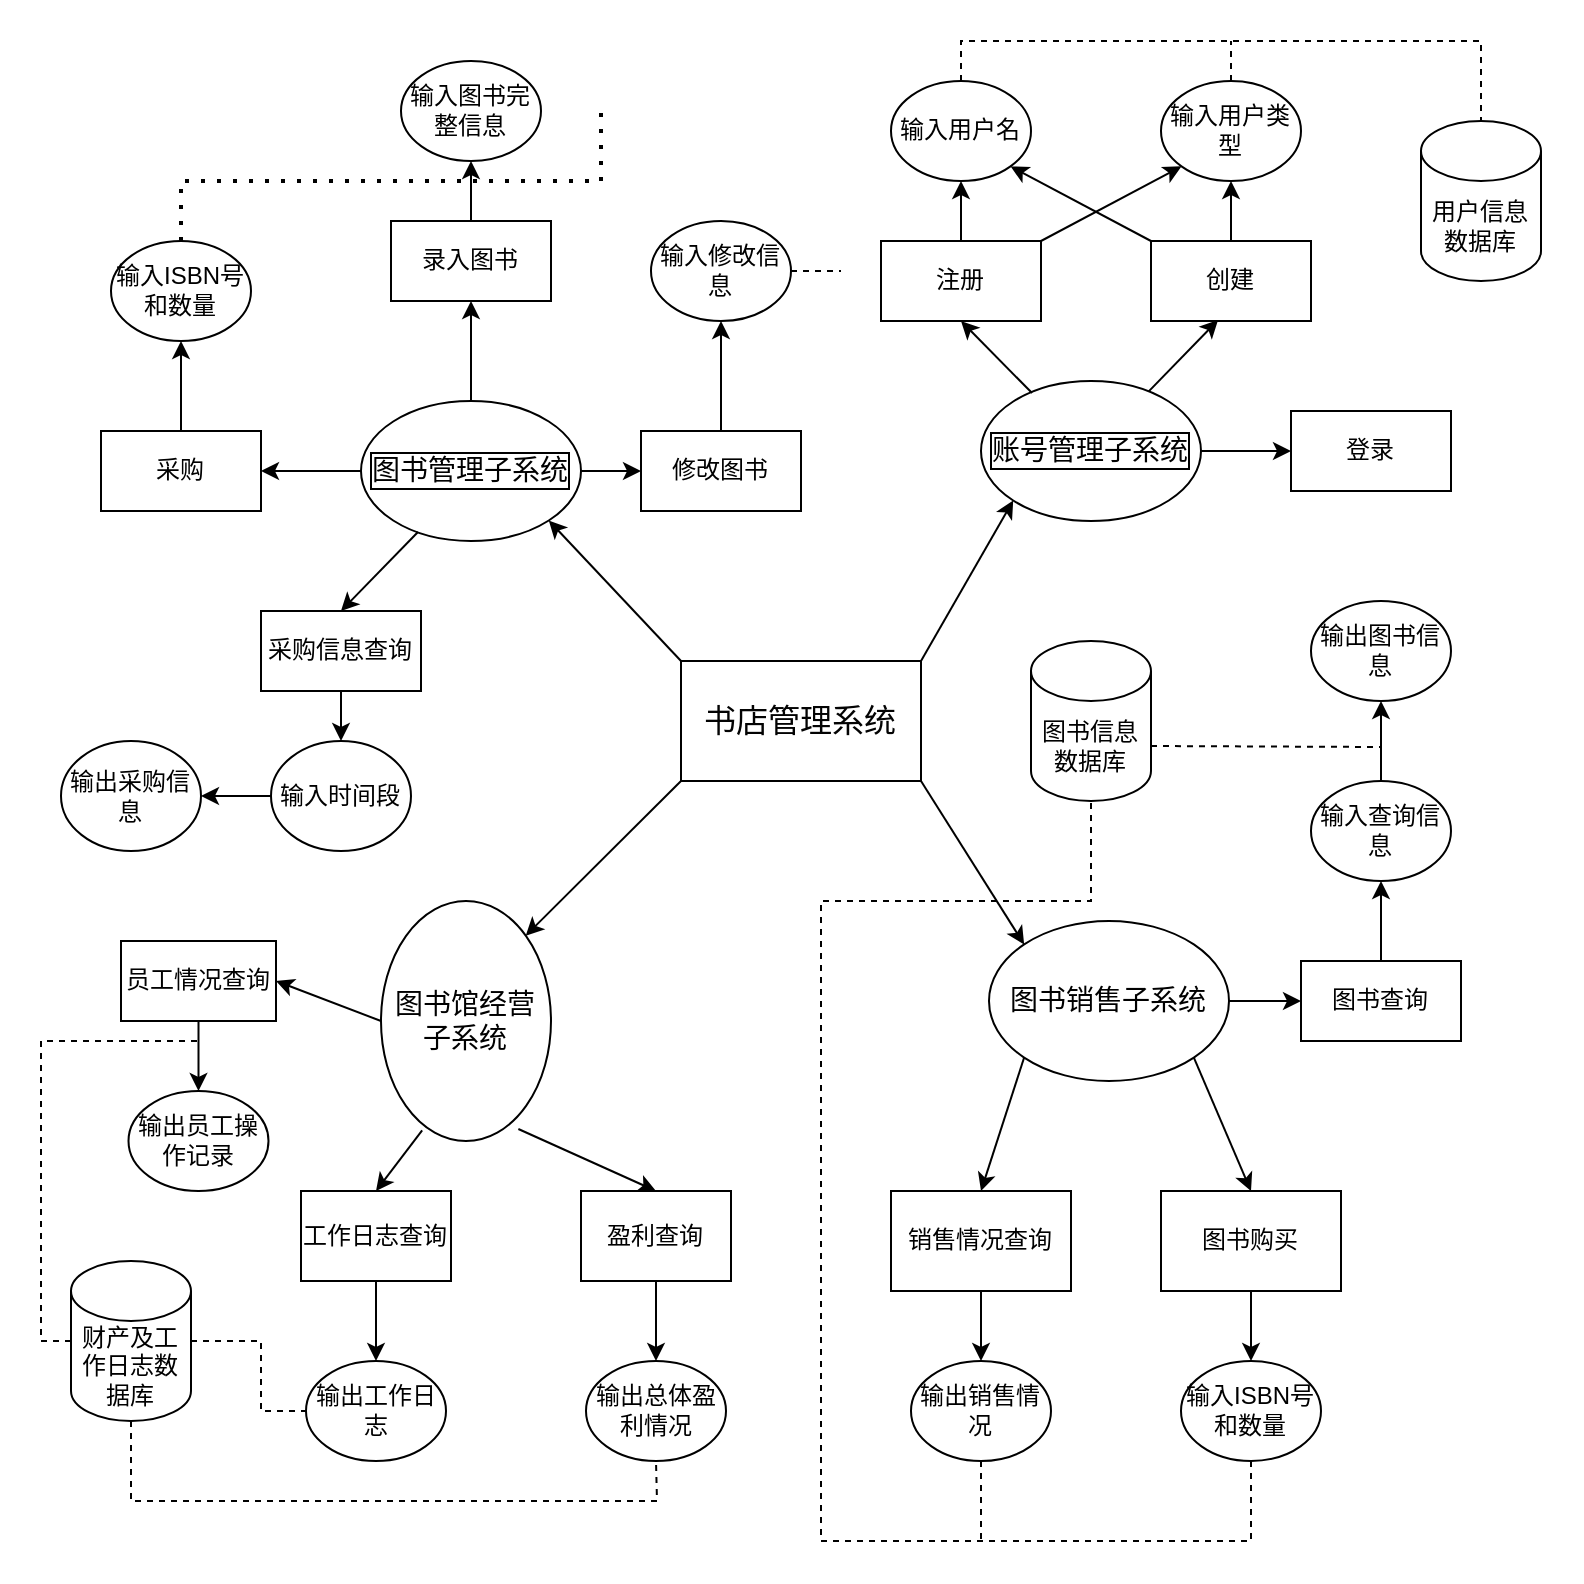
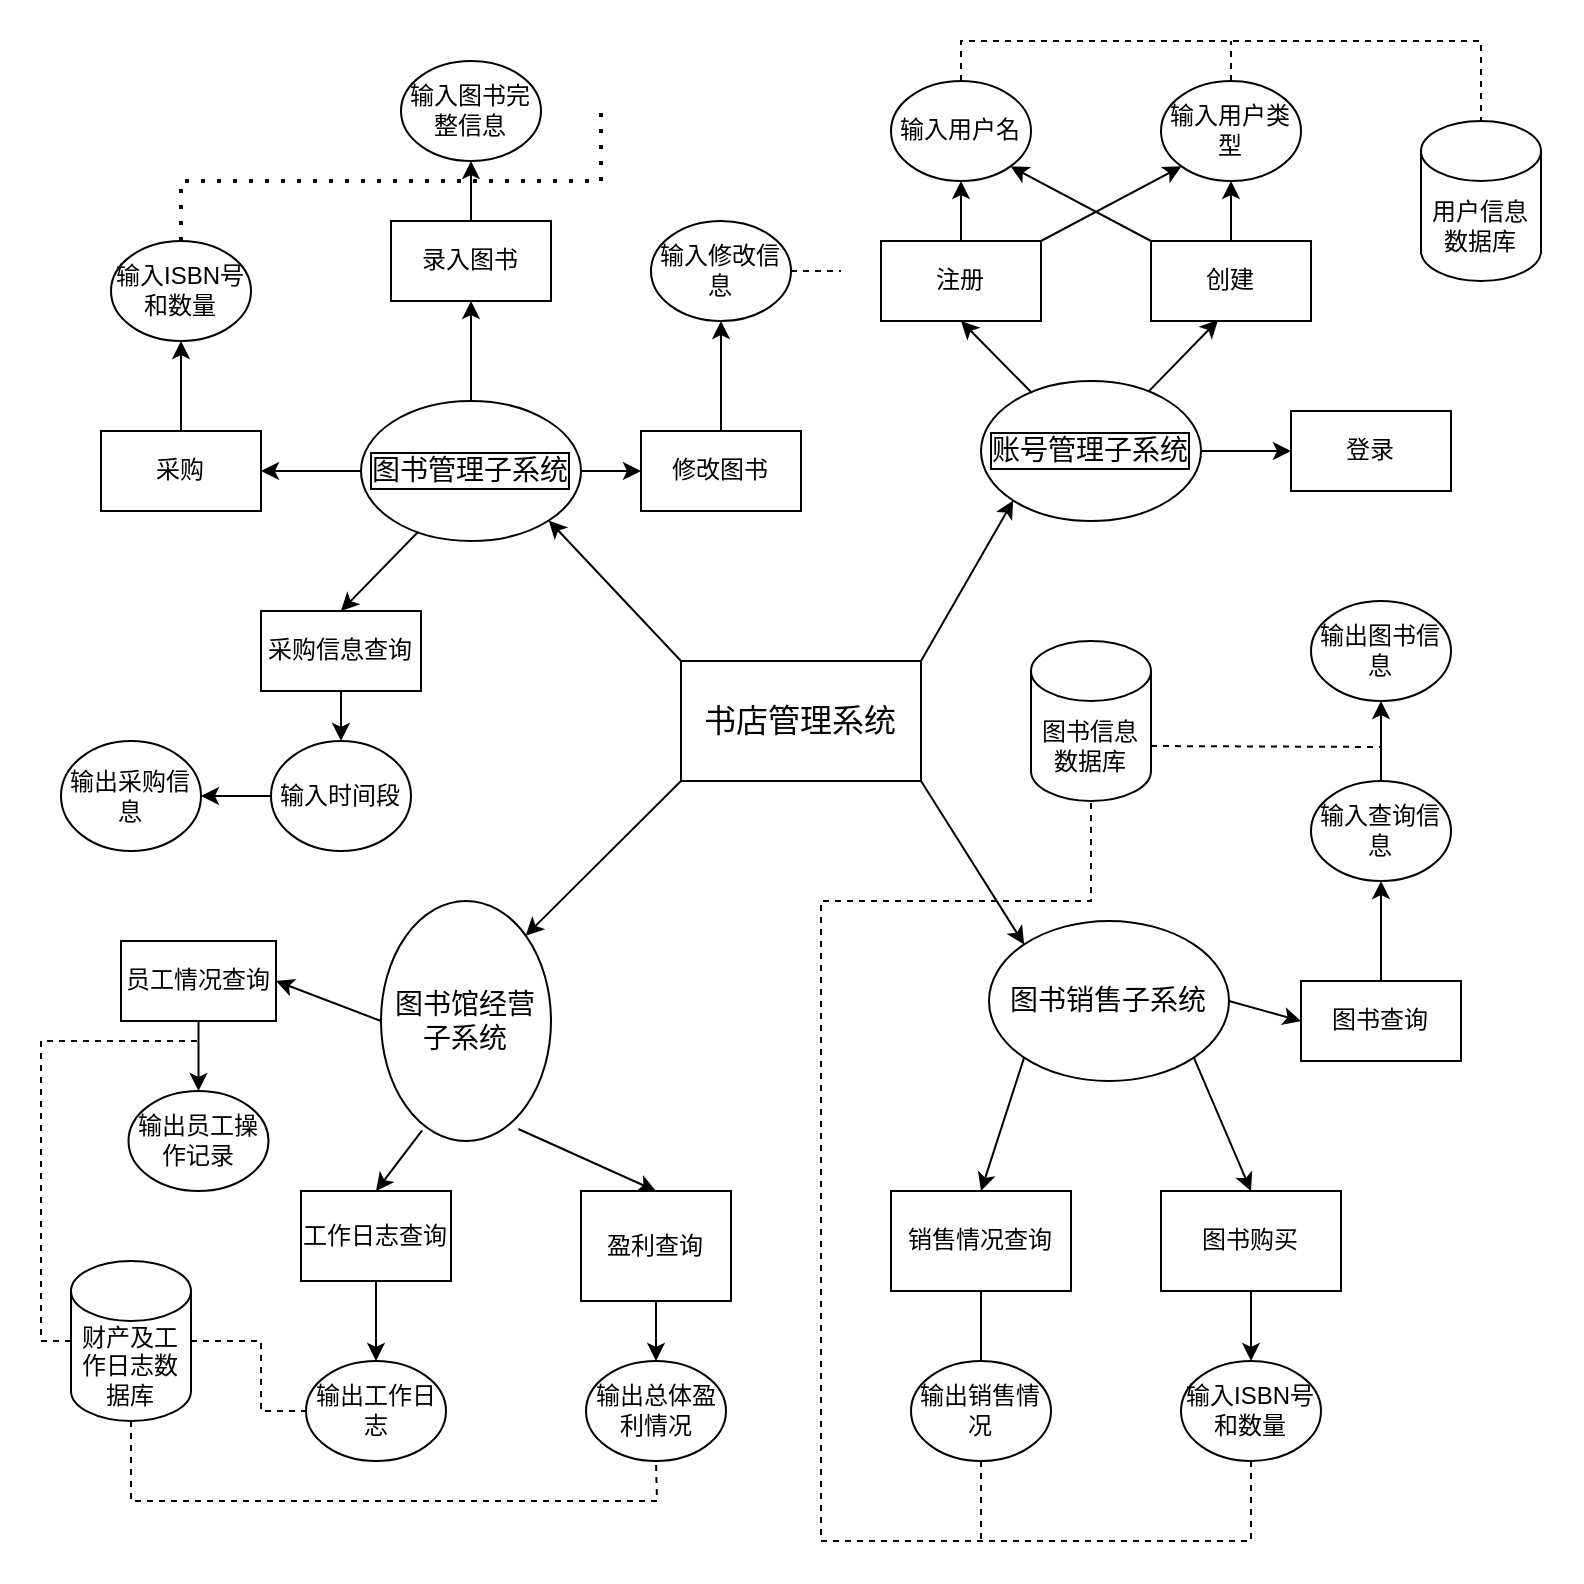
(1381, 1001) -> (1381, 1021)
(656, 1236) -> (656, 1246)
(981, 1346) -> (981, 1351)
